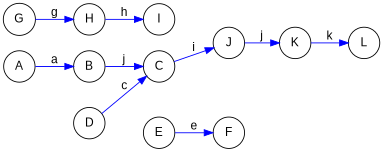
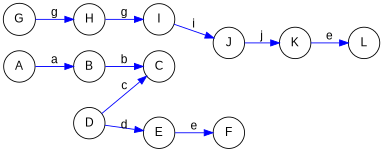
(124, 13) -> (124, 13)
(330, 36) -> (330, 36)
(190, 56) -> (190, 30)
(124, 60) -> (124, 60)
none -> (120, 127)
